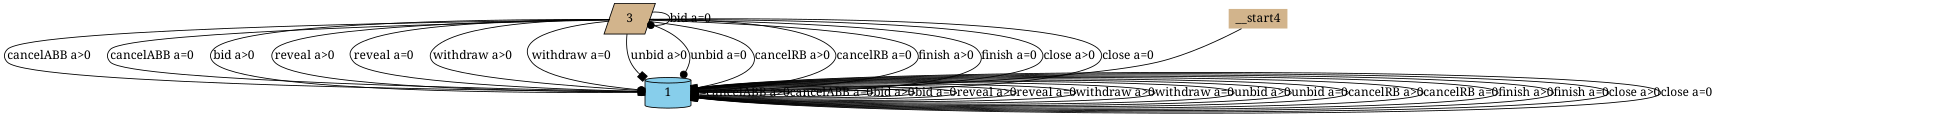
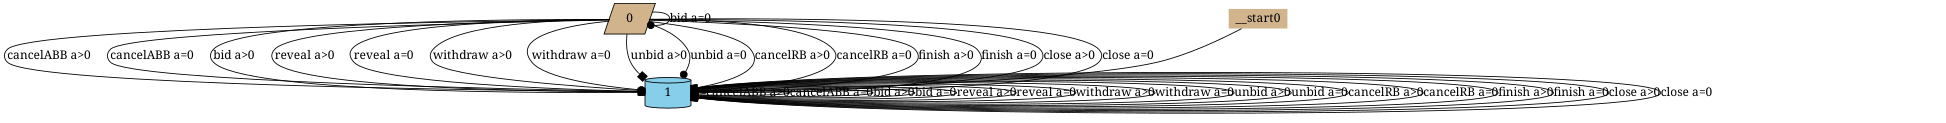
(630, 19) -> (630, 19)
(1258, 19) -> (1258, 19)
